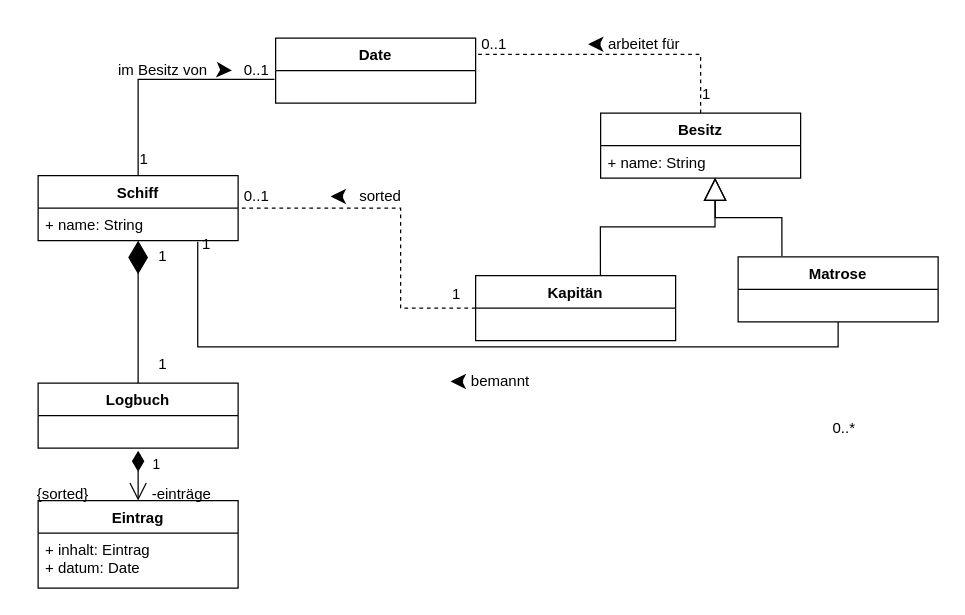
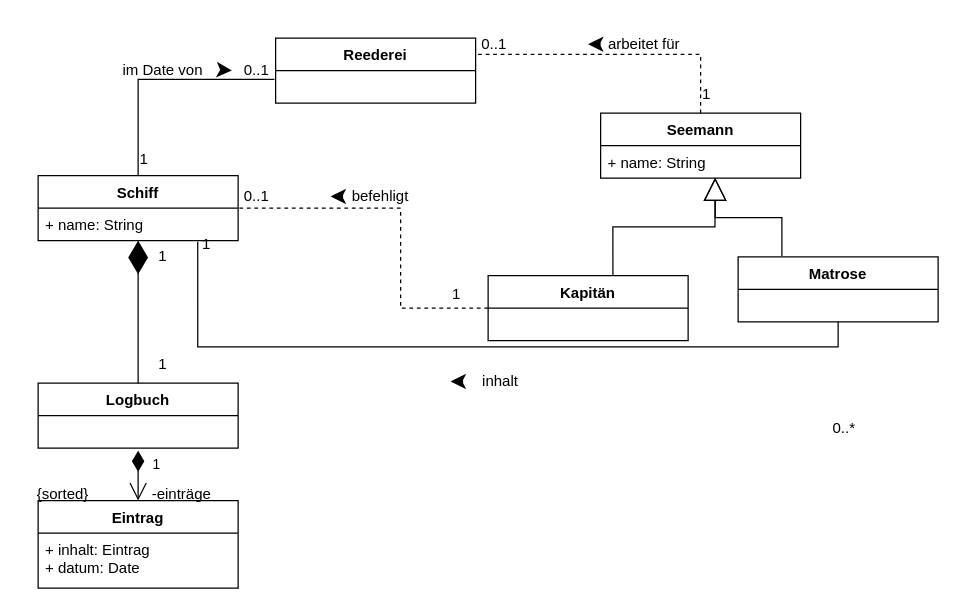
(375, 55) -> (375, 55)
(163, 71) -> (163, 71)
(700, 130) -> (700, 130)
(381, 197) -> (381, 197)
(576, 308) -> (588, 308)
(501, 382) -> (501, 382)
